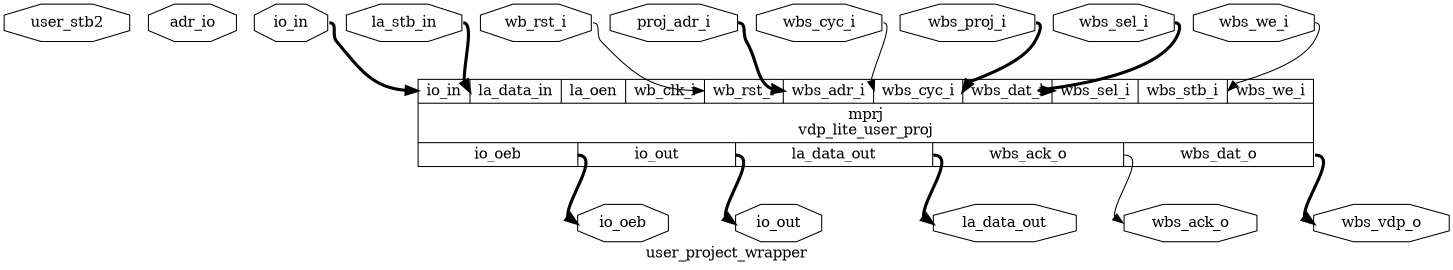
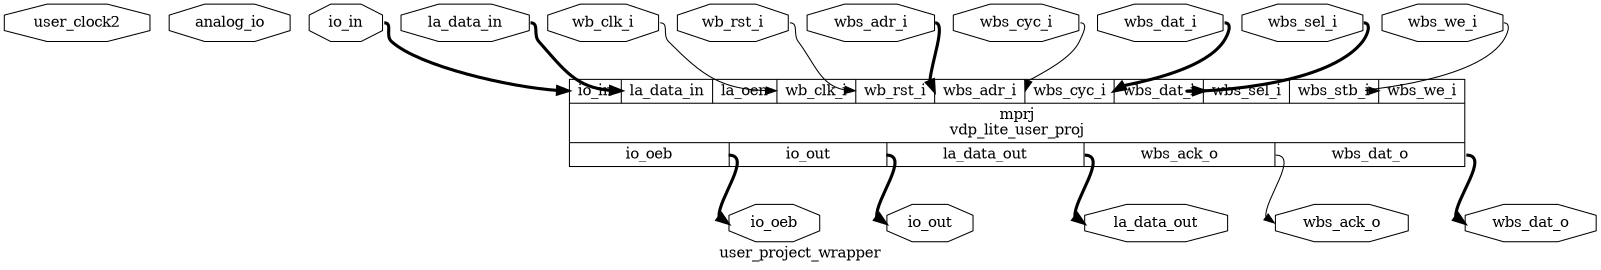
(67, 23) -> (77, 23)
(192, 23) -> (230, 23)
(404, 23) -> (465, 23)
none -> (603, 23)
(674, 23) -> (871, 23)
(967, 23) -> (1160, 23)
(1381, 223) -> (1531, 223)
